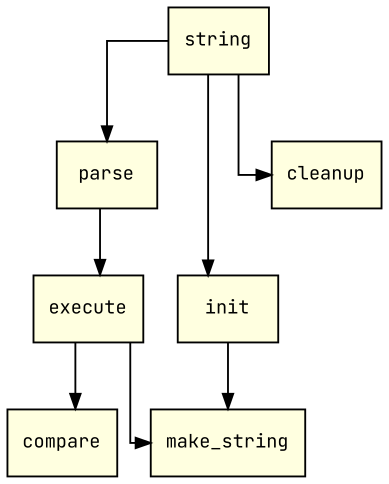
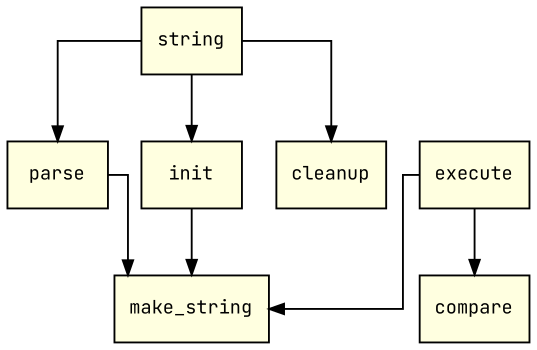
(100, 234) -> (128, 208)
